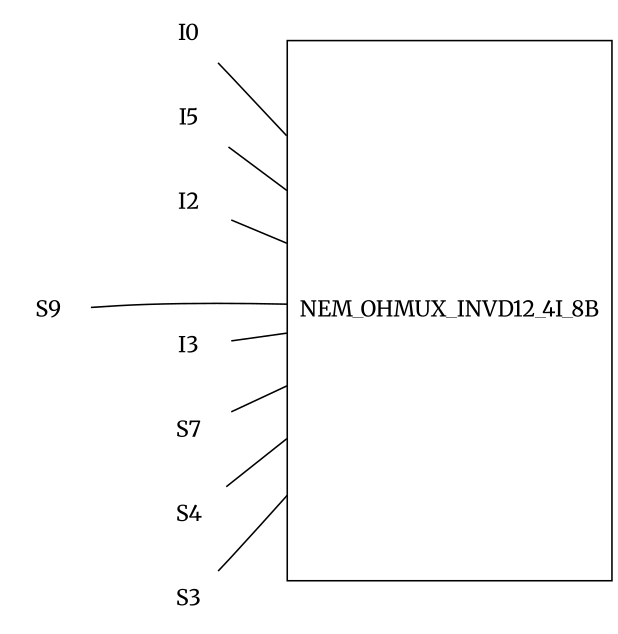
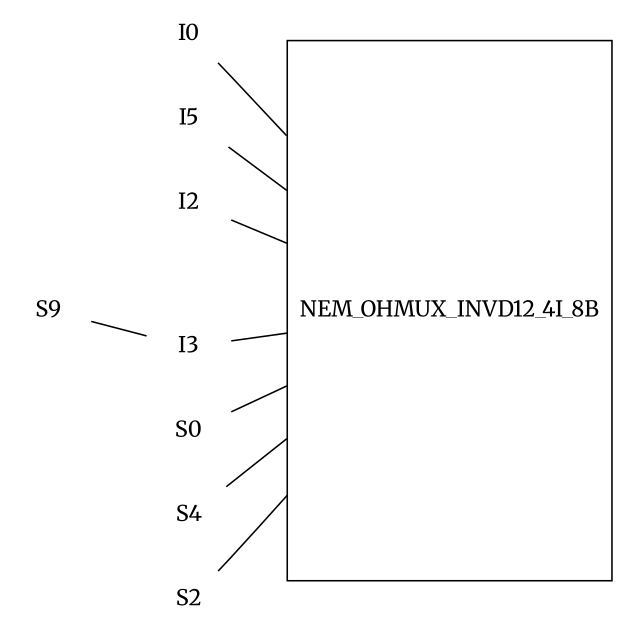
(189, 304) -> (119, 329)
(189, 431) -> (189, 431)
(189, 599) -> (189, 599)
